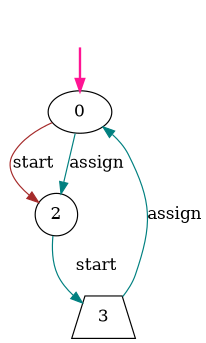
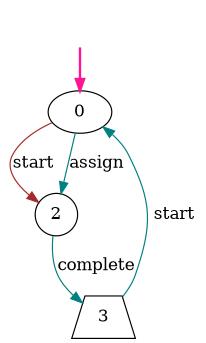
(174, 215) -> (174, 215)
(96, 266) -> (96, 266)
